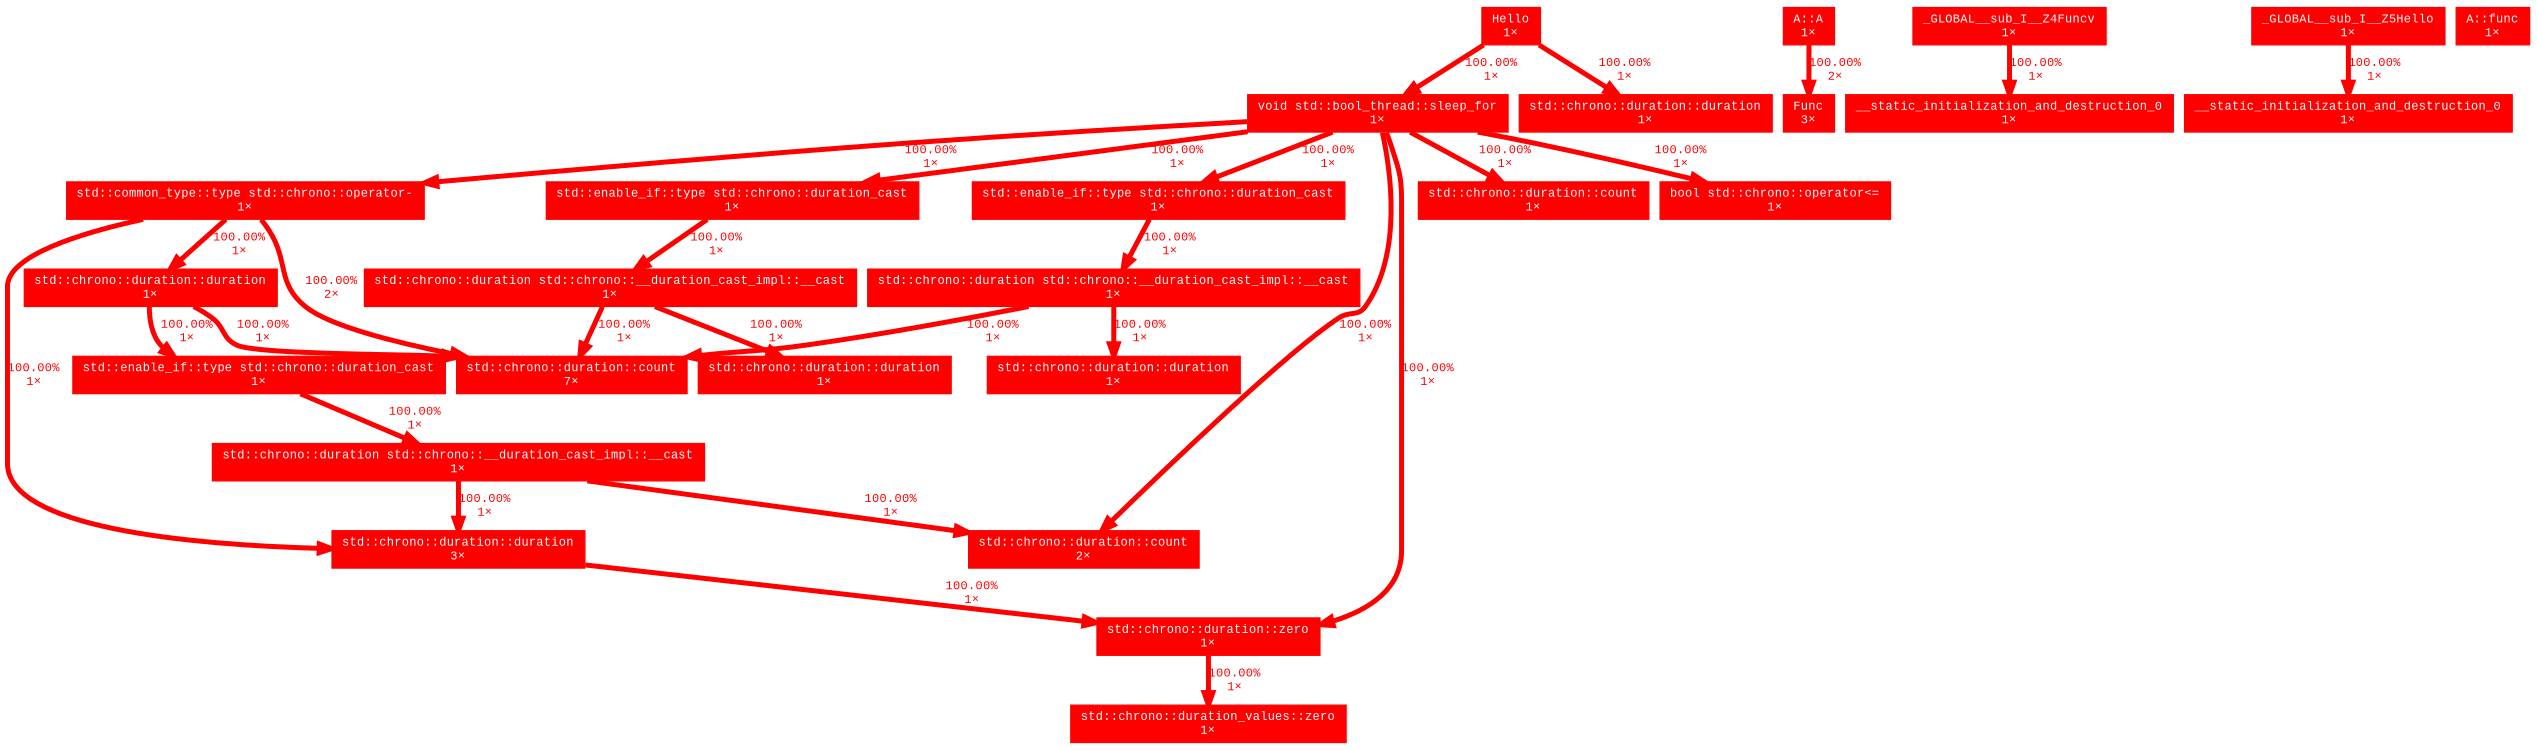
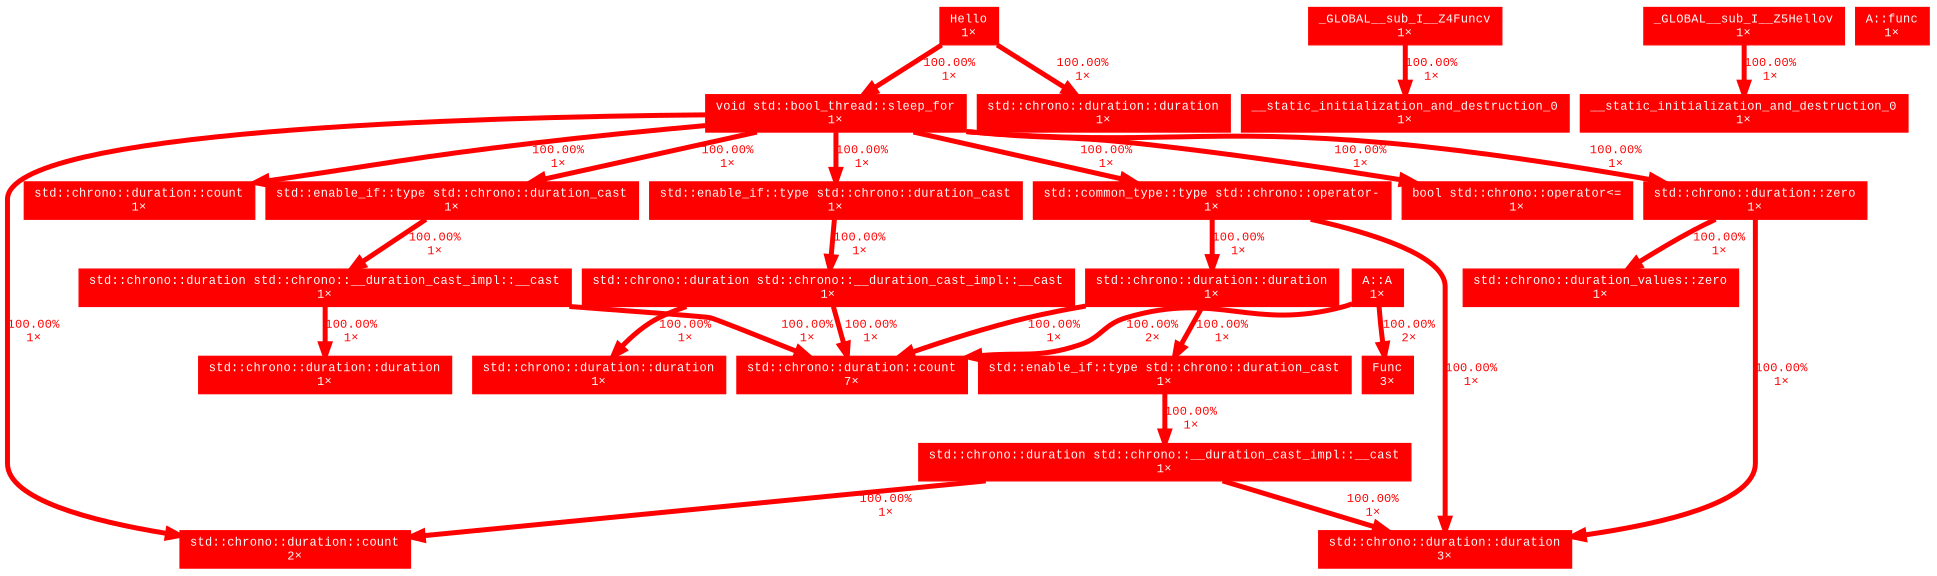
(2348, 26) -> (1744, 26)
(330, 320) -> (1162, 310)
(834, 593) -> (1755, 439)
